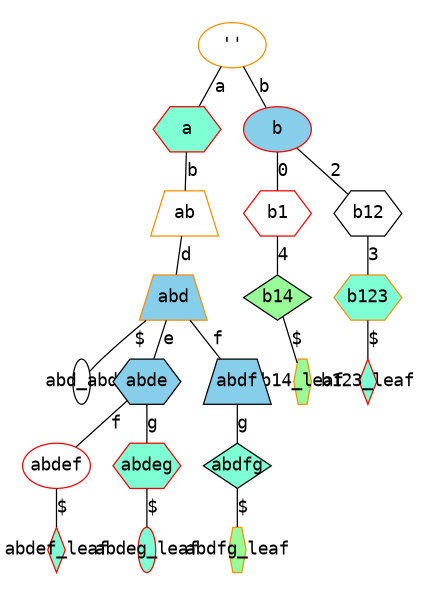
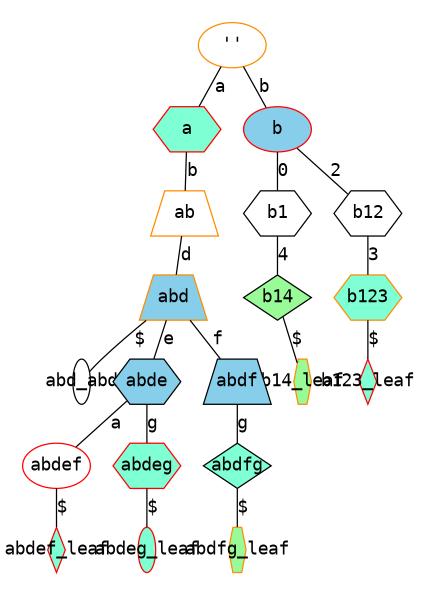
(277, 213) -> (277, 213)
(116, 424) -> (116, 424)
